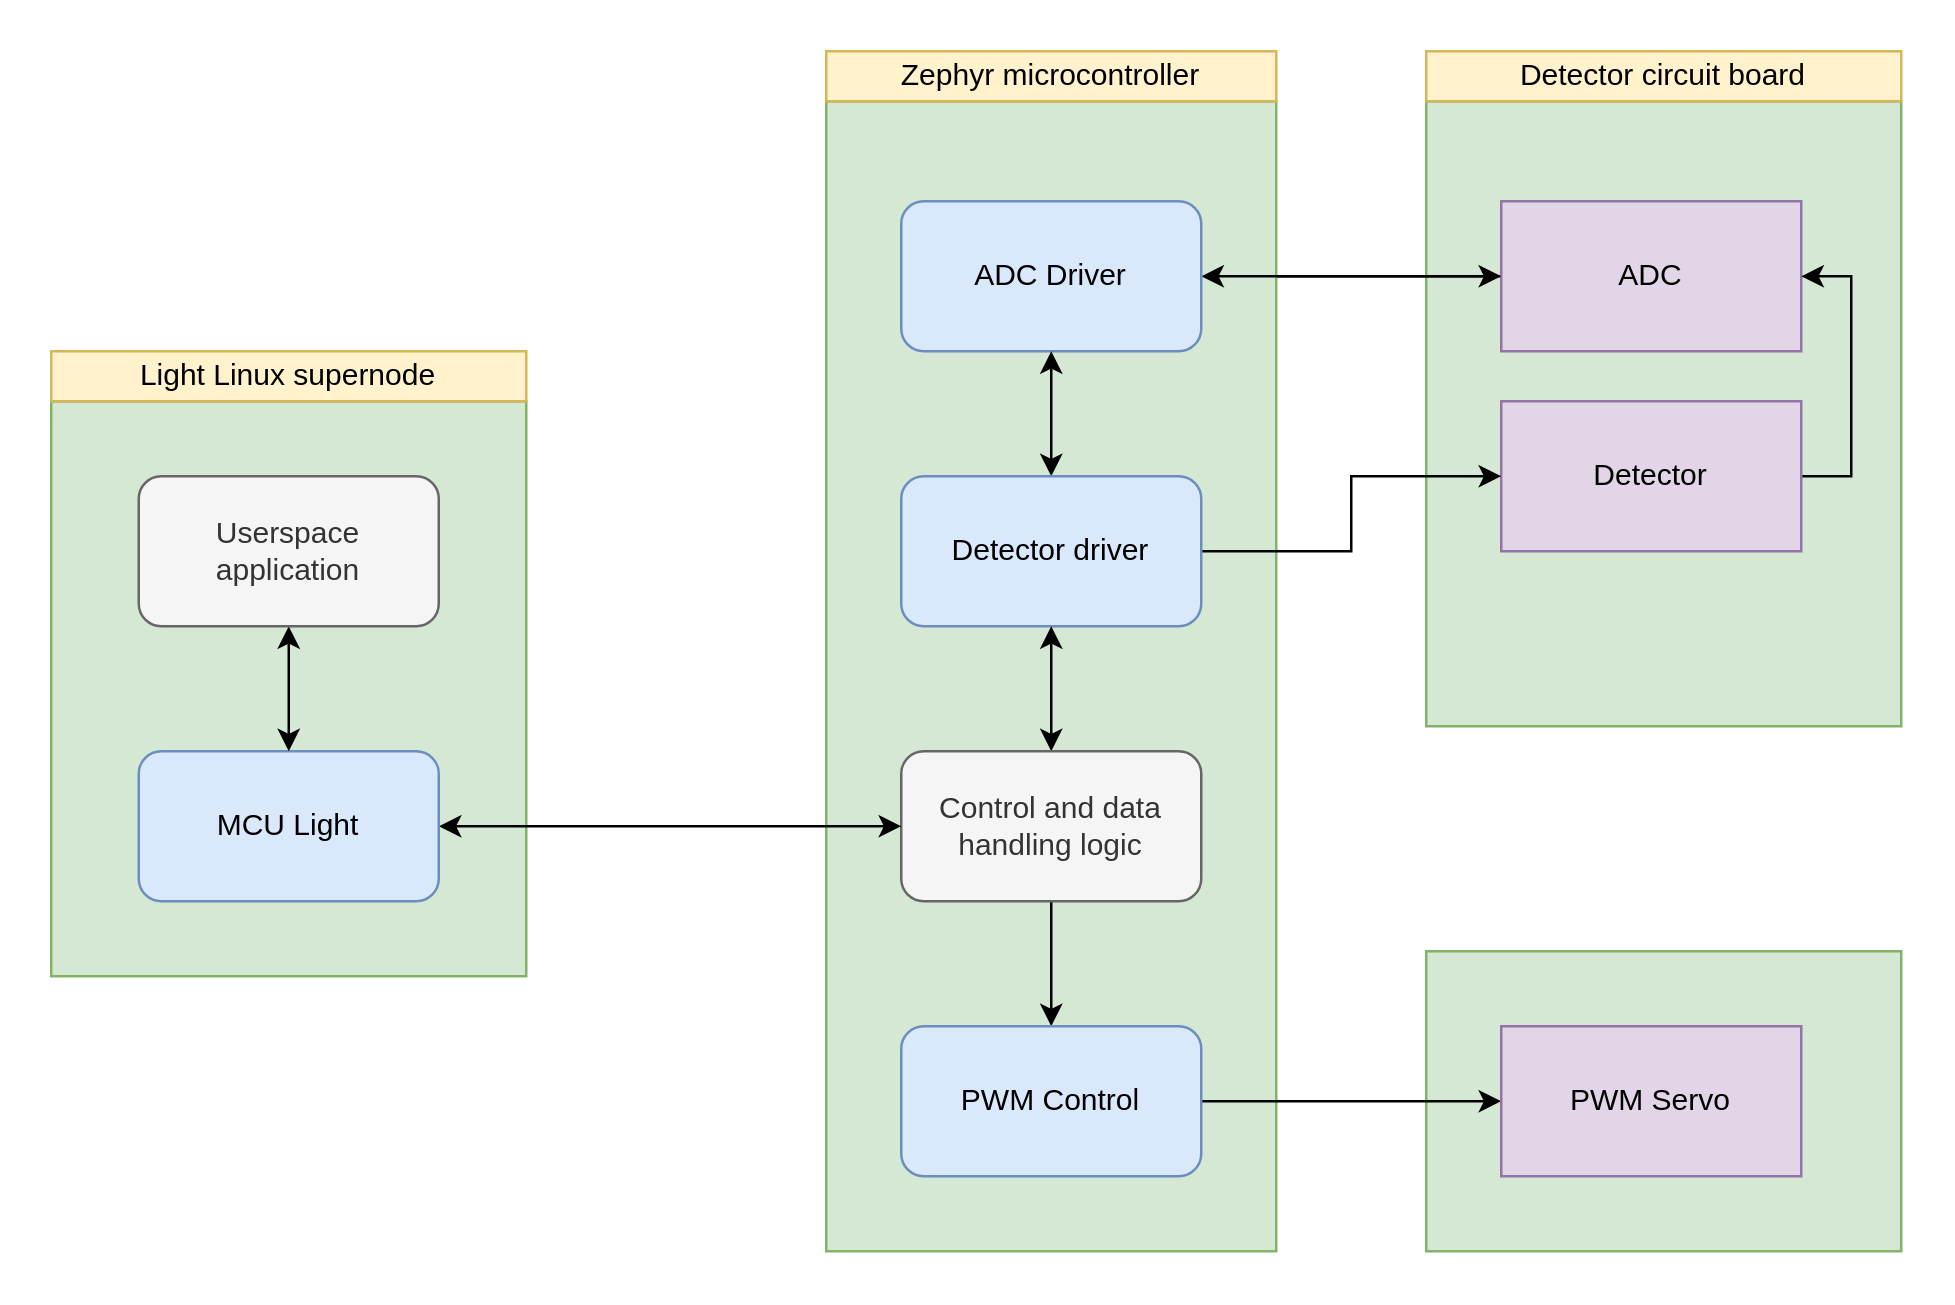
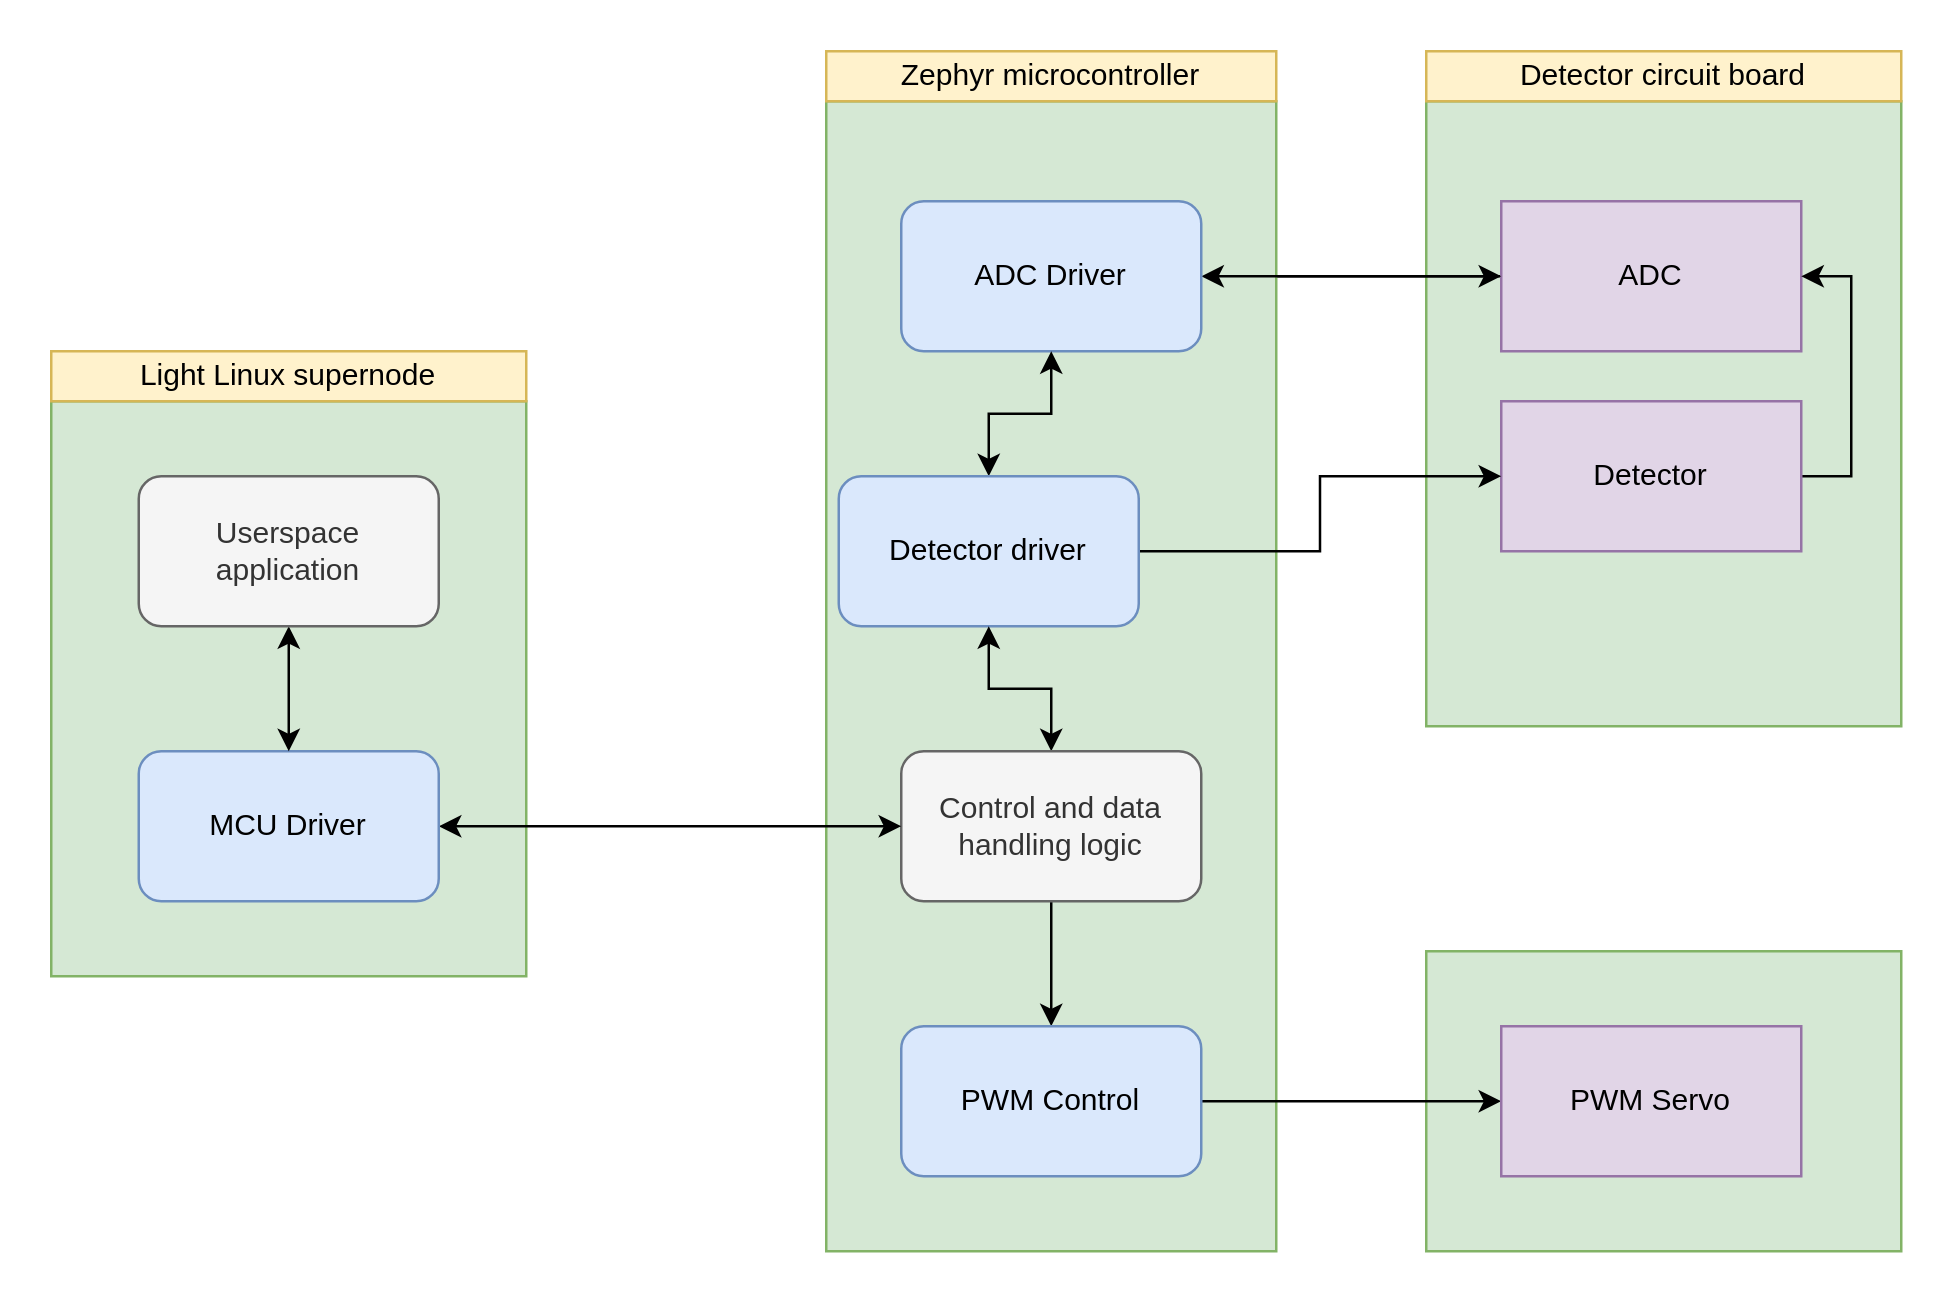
(1051, 551) -> (989, 551)
(289, 826) -> (289, 826)
